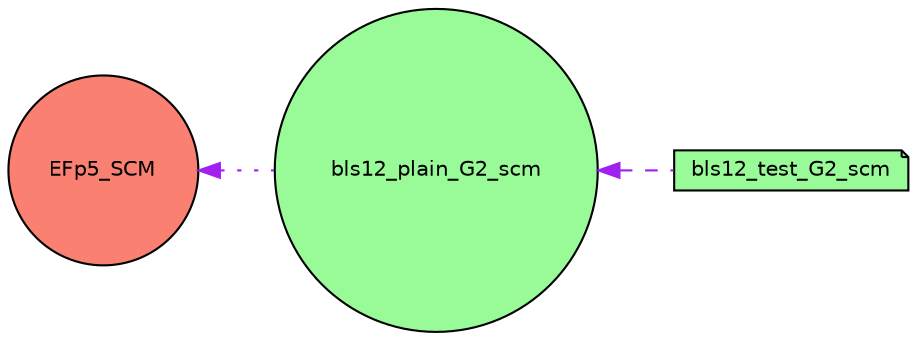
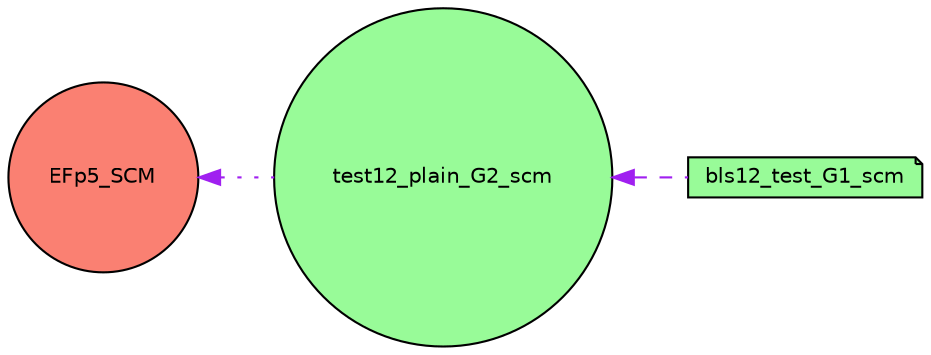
(436, 170) -> (443, 177)
(791, 170) -> (805, 177)
